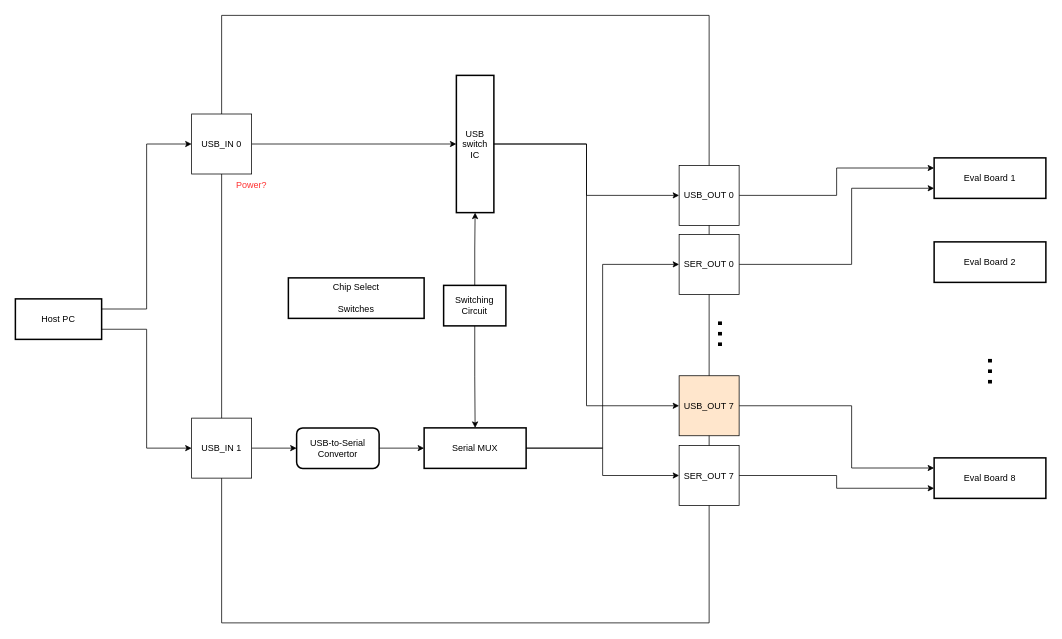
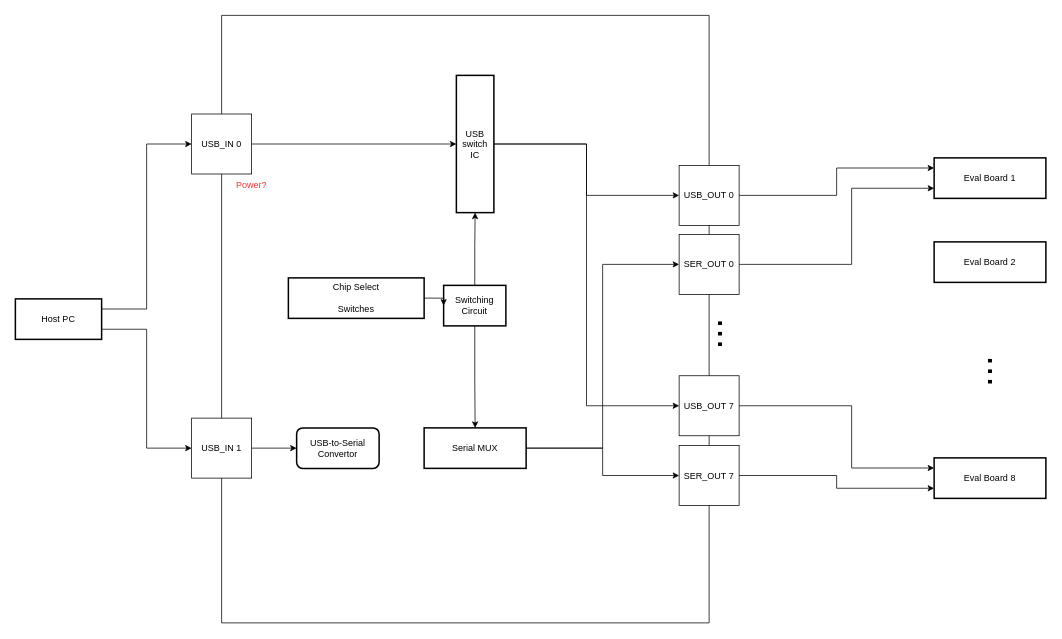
none -> (434, 298)
(709, 406) -> (709, 406)
(417, 448) -> none
